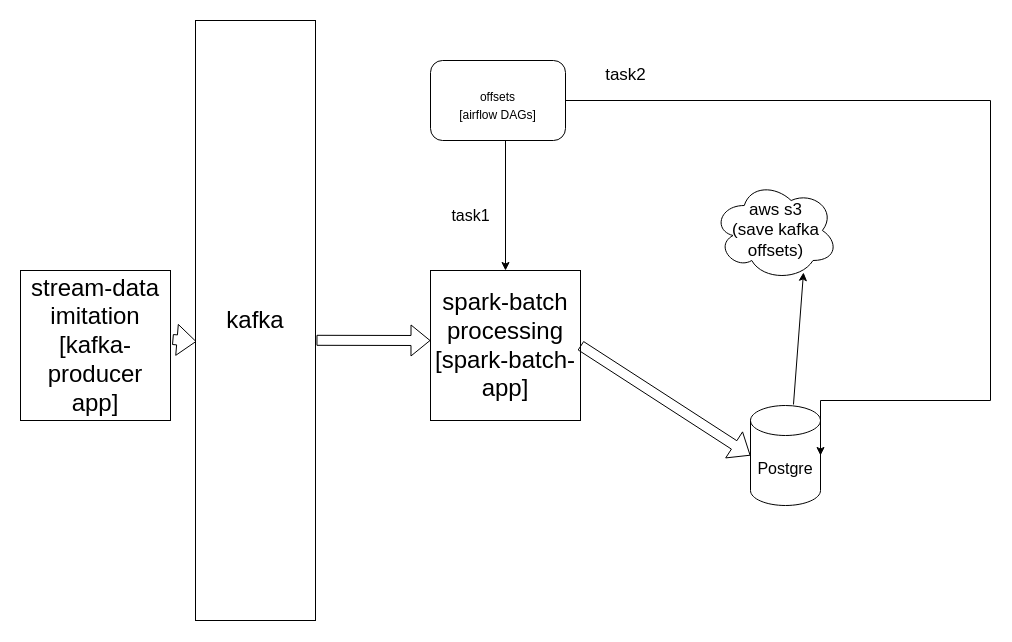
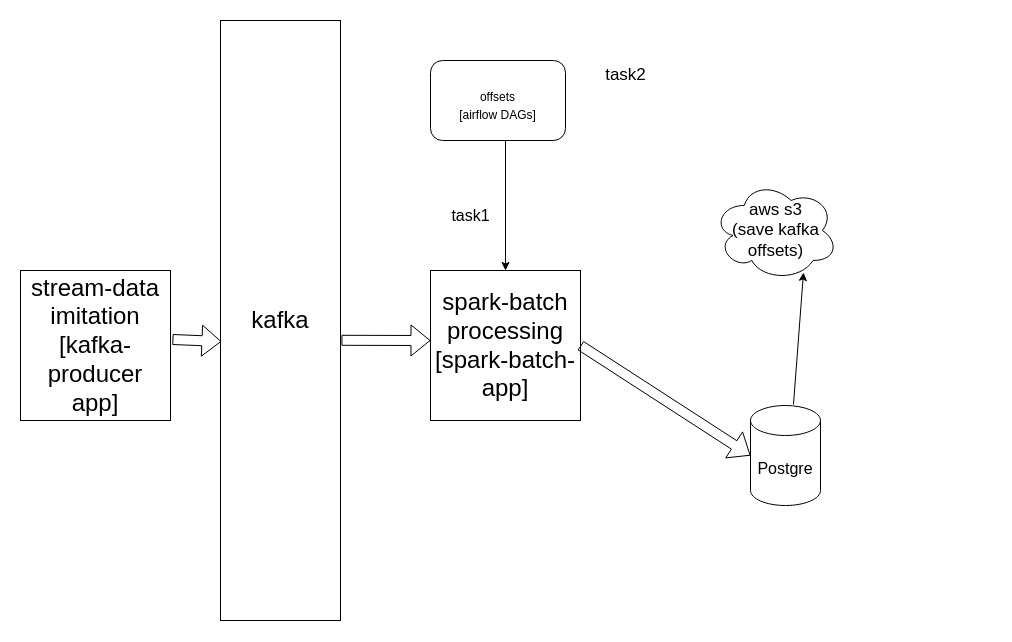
(991, 132) -> none
(256, 321) -> (281, 321)
